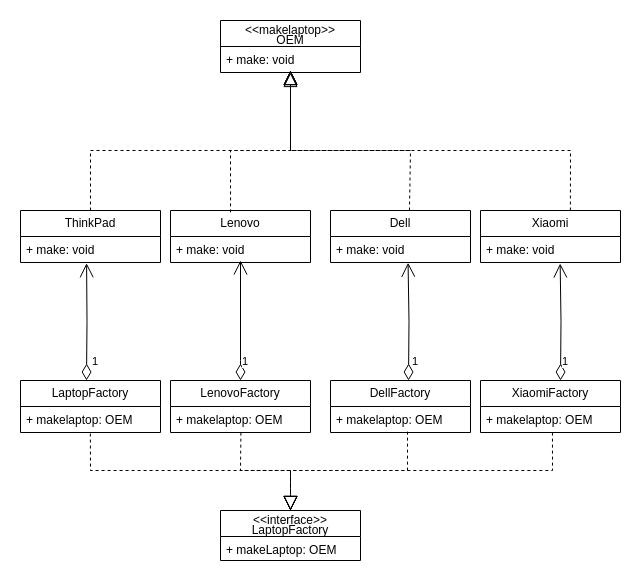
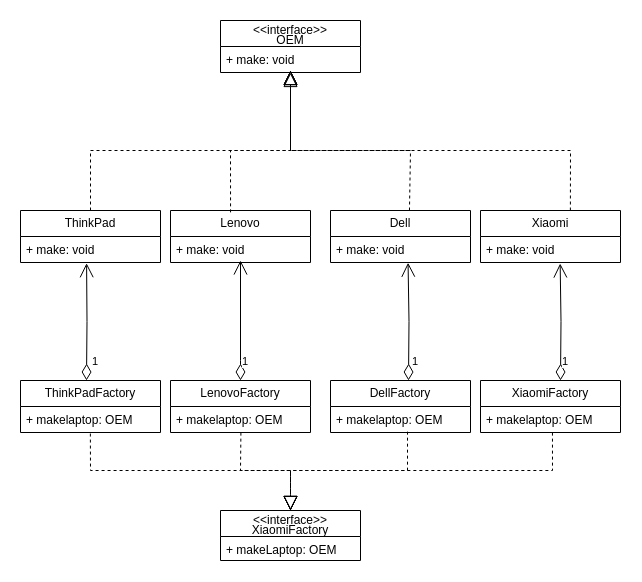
(291, 34) -> (291, 34)
(91, 394) -> (91, 394)
(291, 524) -> (291, 524)
